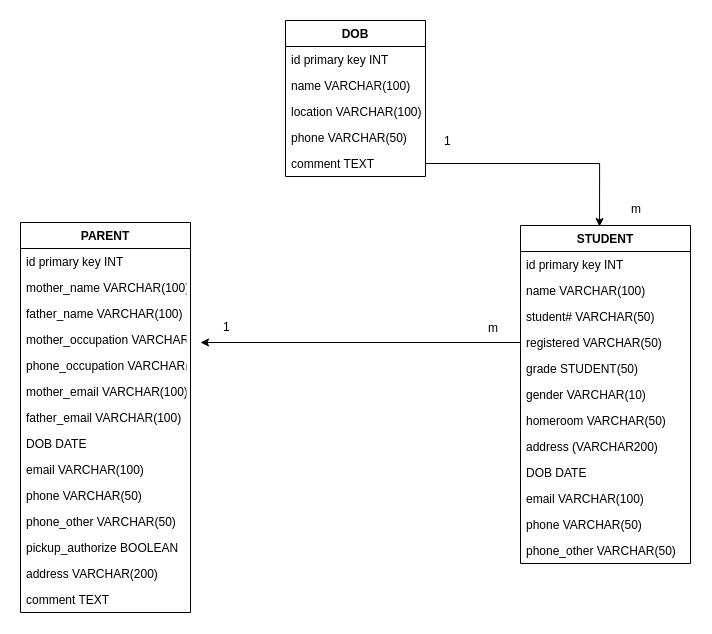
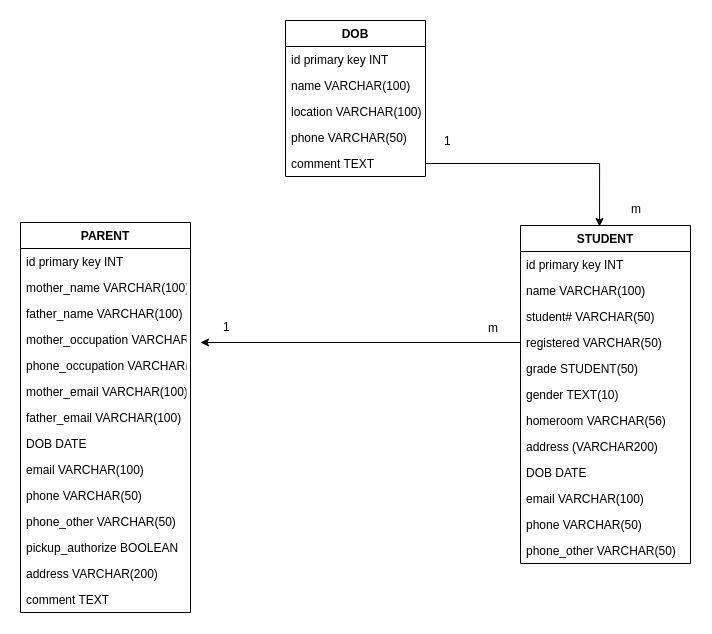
(585, 395) -> (575, 395)
(592, 421) -> (592, 421)
